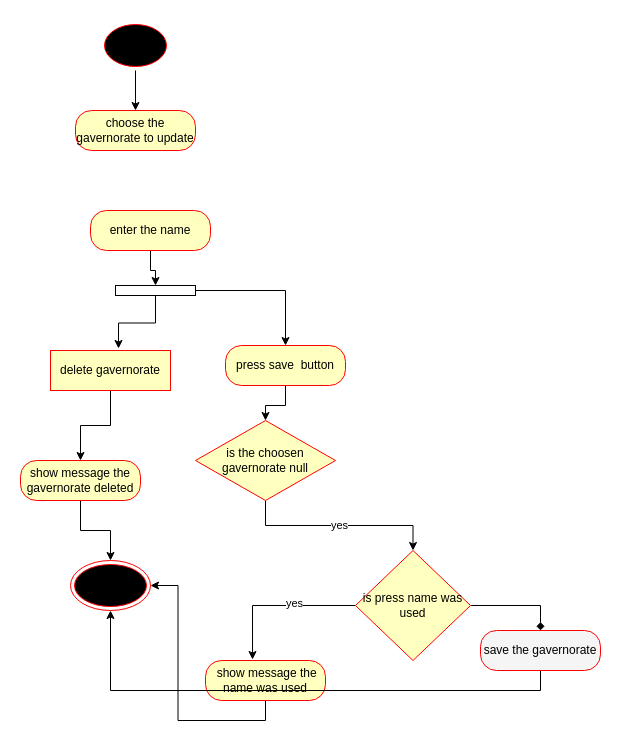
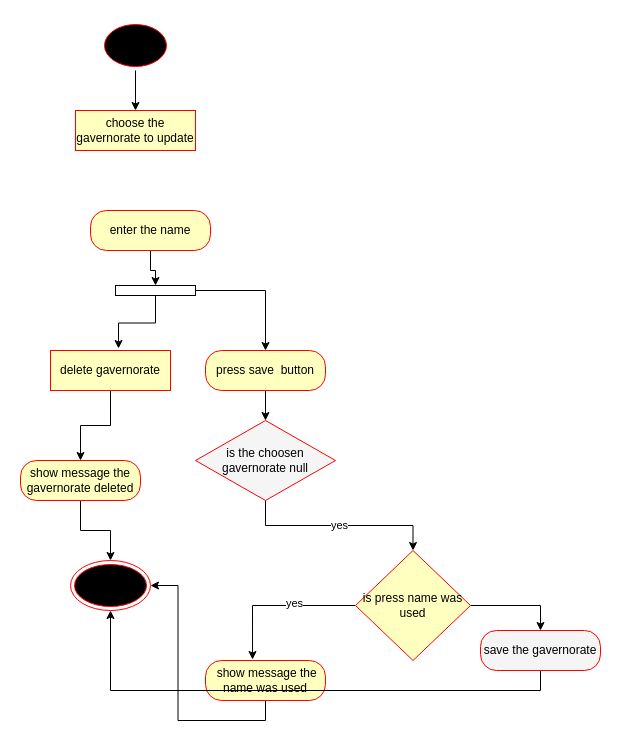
(136, 131) -> (136, 131)
(286, 366) -> (266, 371)
(266, 461) -> (266, 461)
(541, 622) -> (541, 622)
